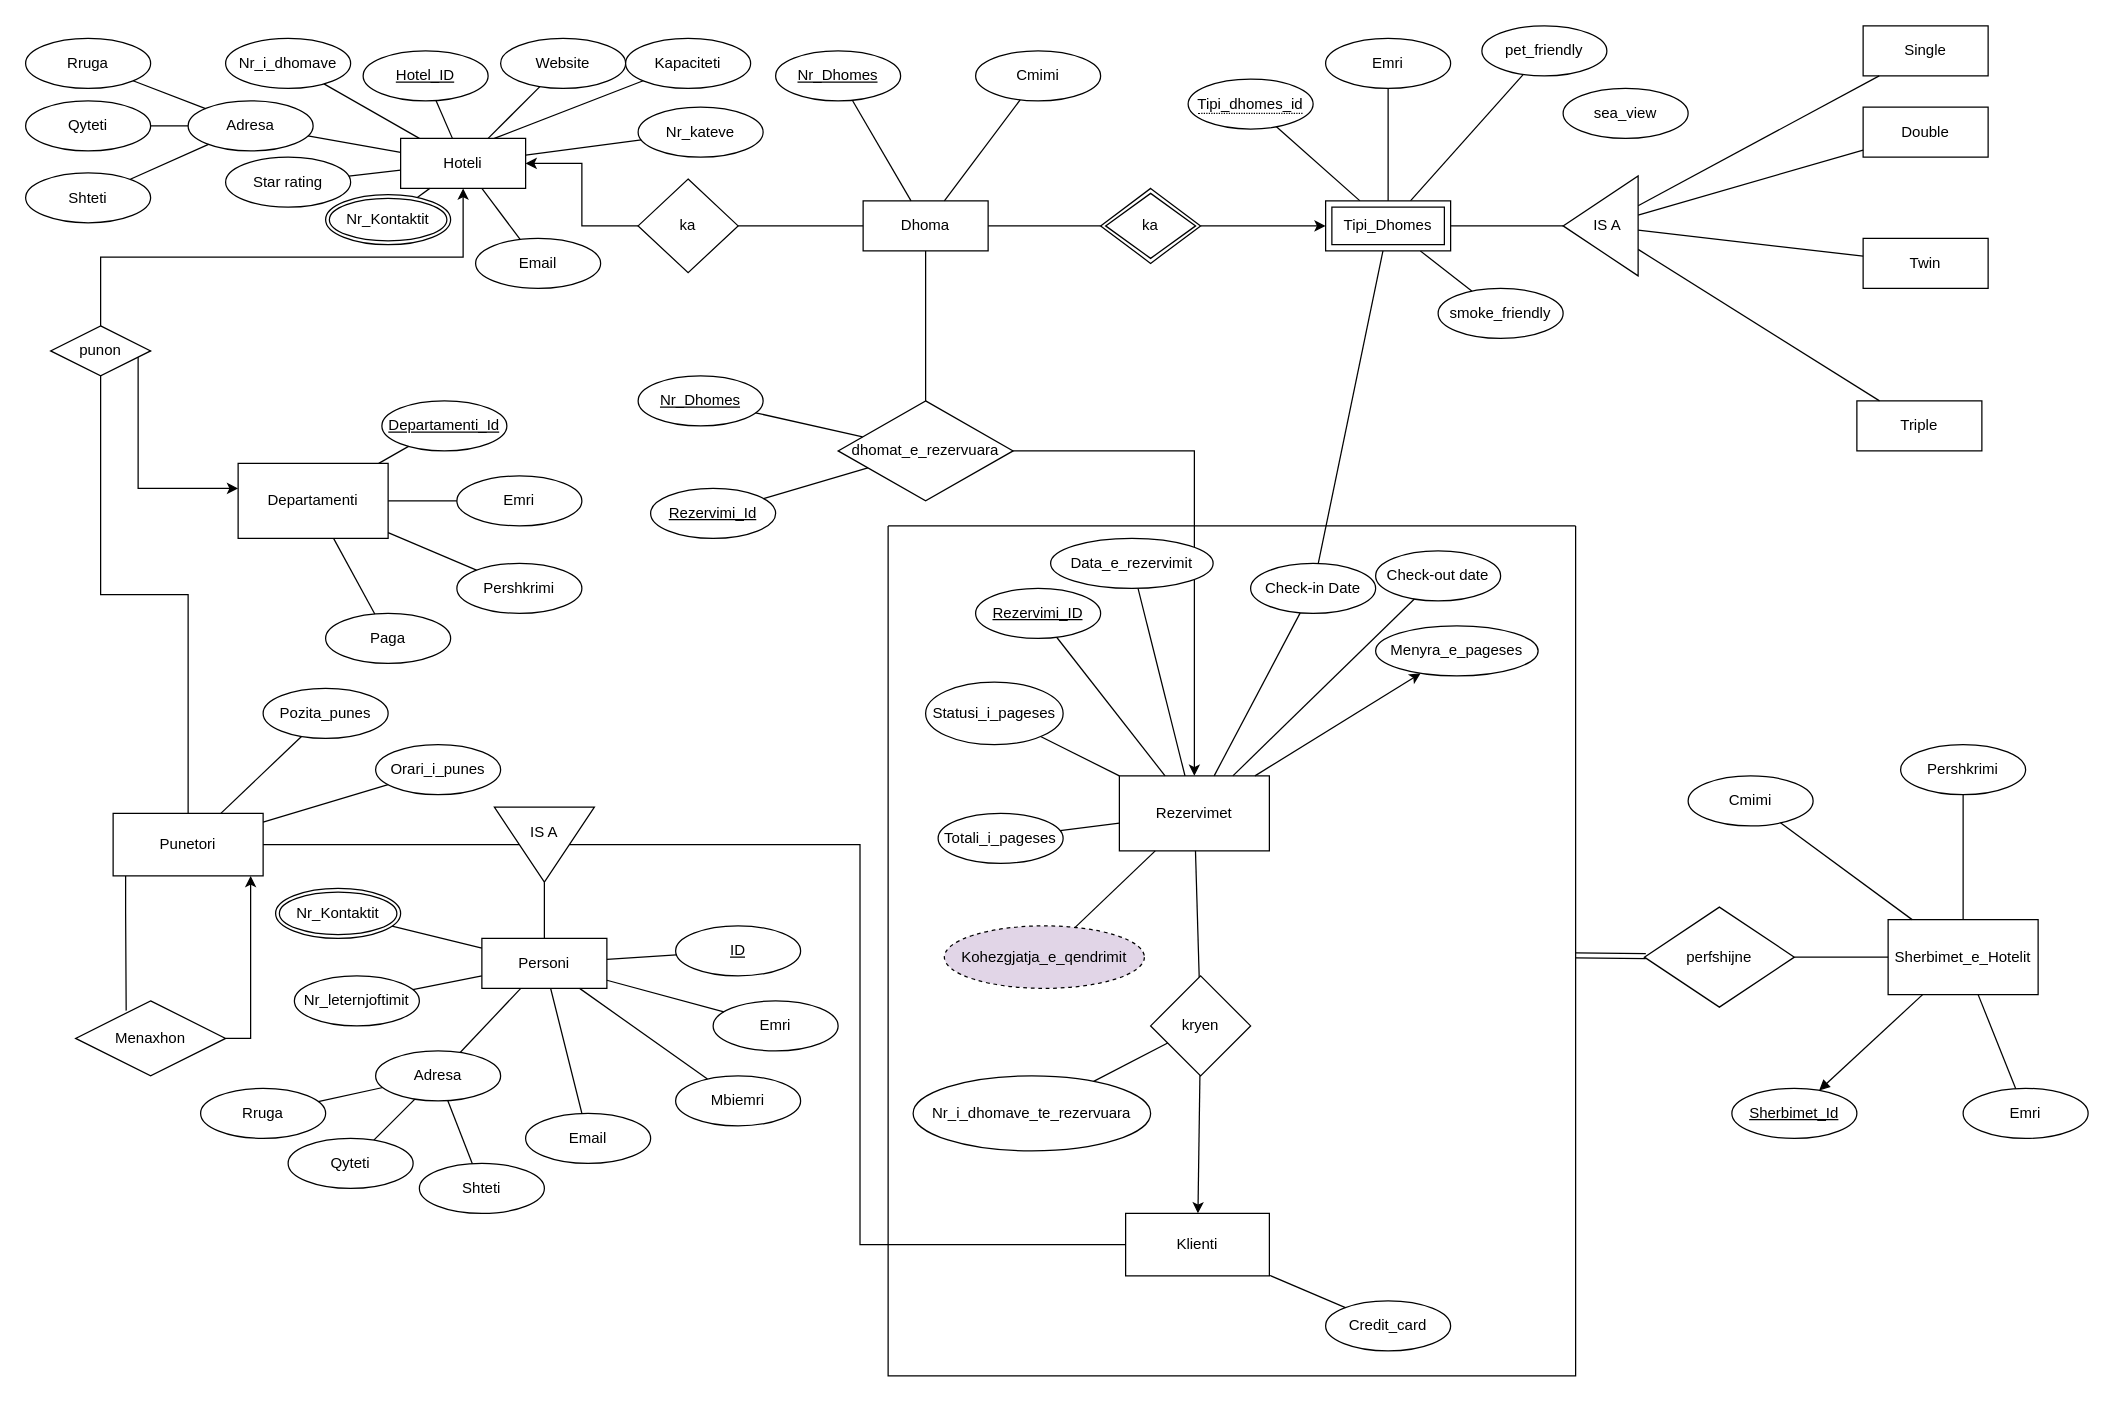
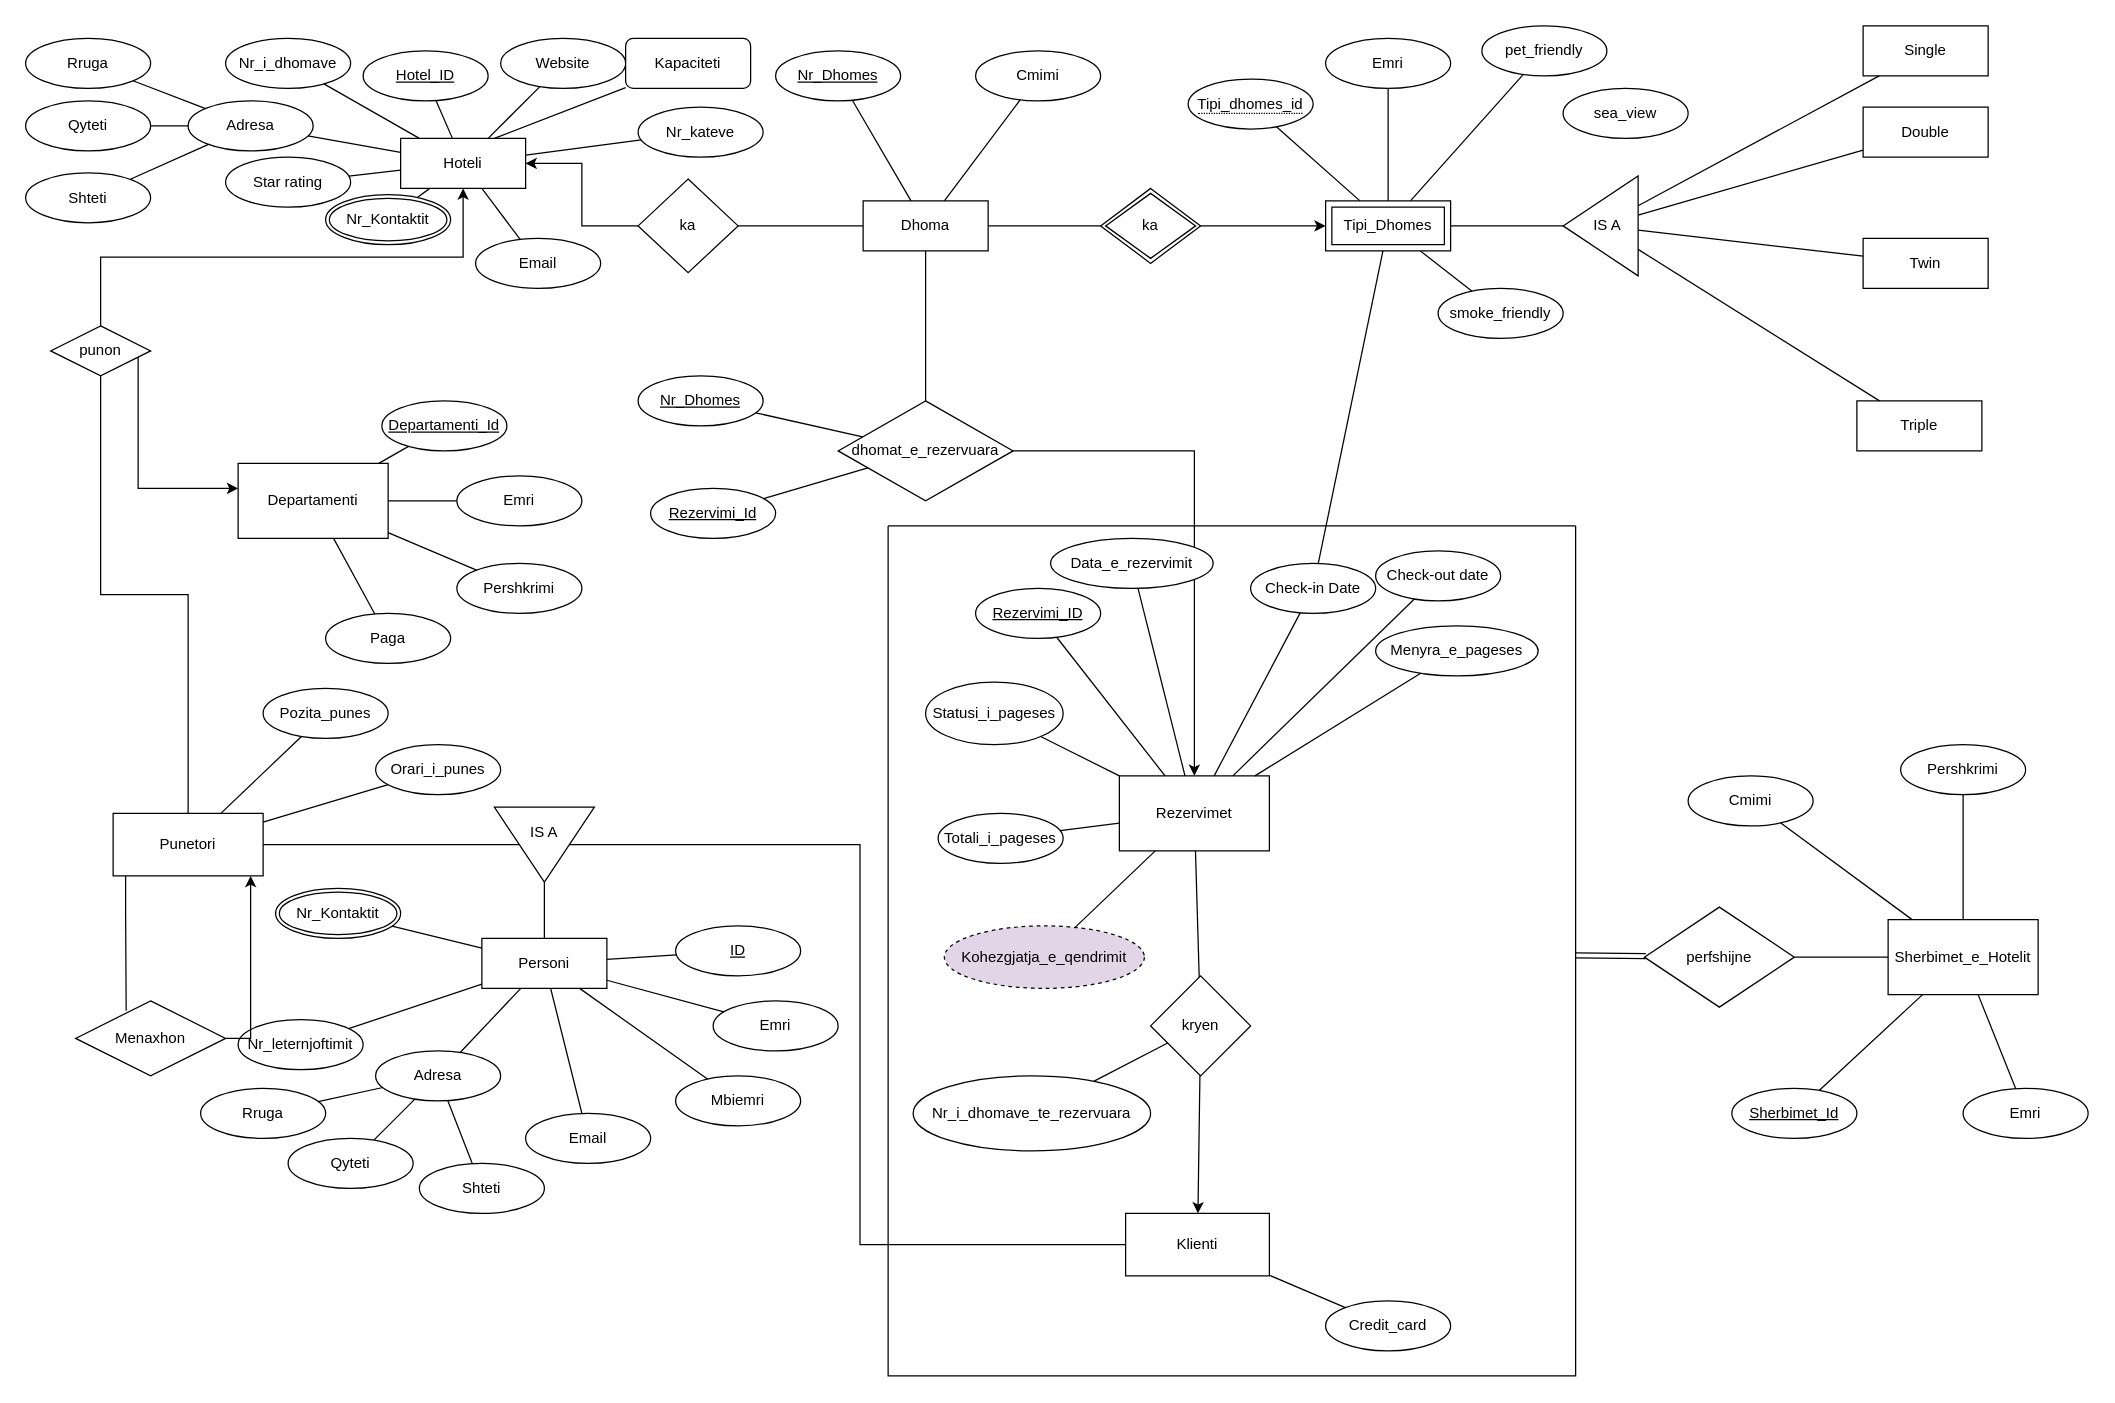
(688, 63) -> (688, 63)
(1412, 678) -> (1416, 676)
(357, 1001) -> (301, 1044)
(1827, 1083) -> (1824, 1086)
